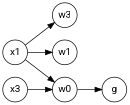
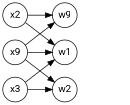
none -> (15, 15)
(65, 15) -> (65, 15)
(15, 52) -> (15, 52)
none -> (36, 74)
(65, 90) -> (65, 90)
(114, 90) -> none
